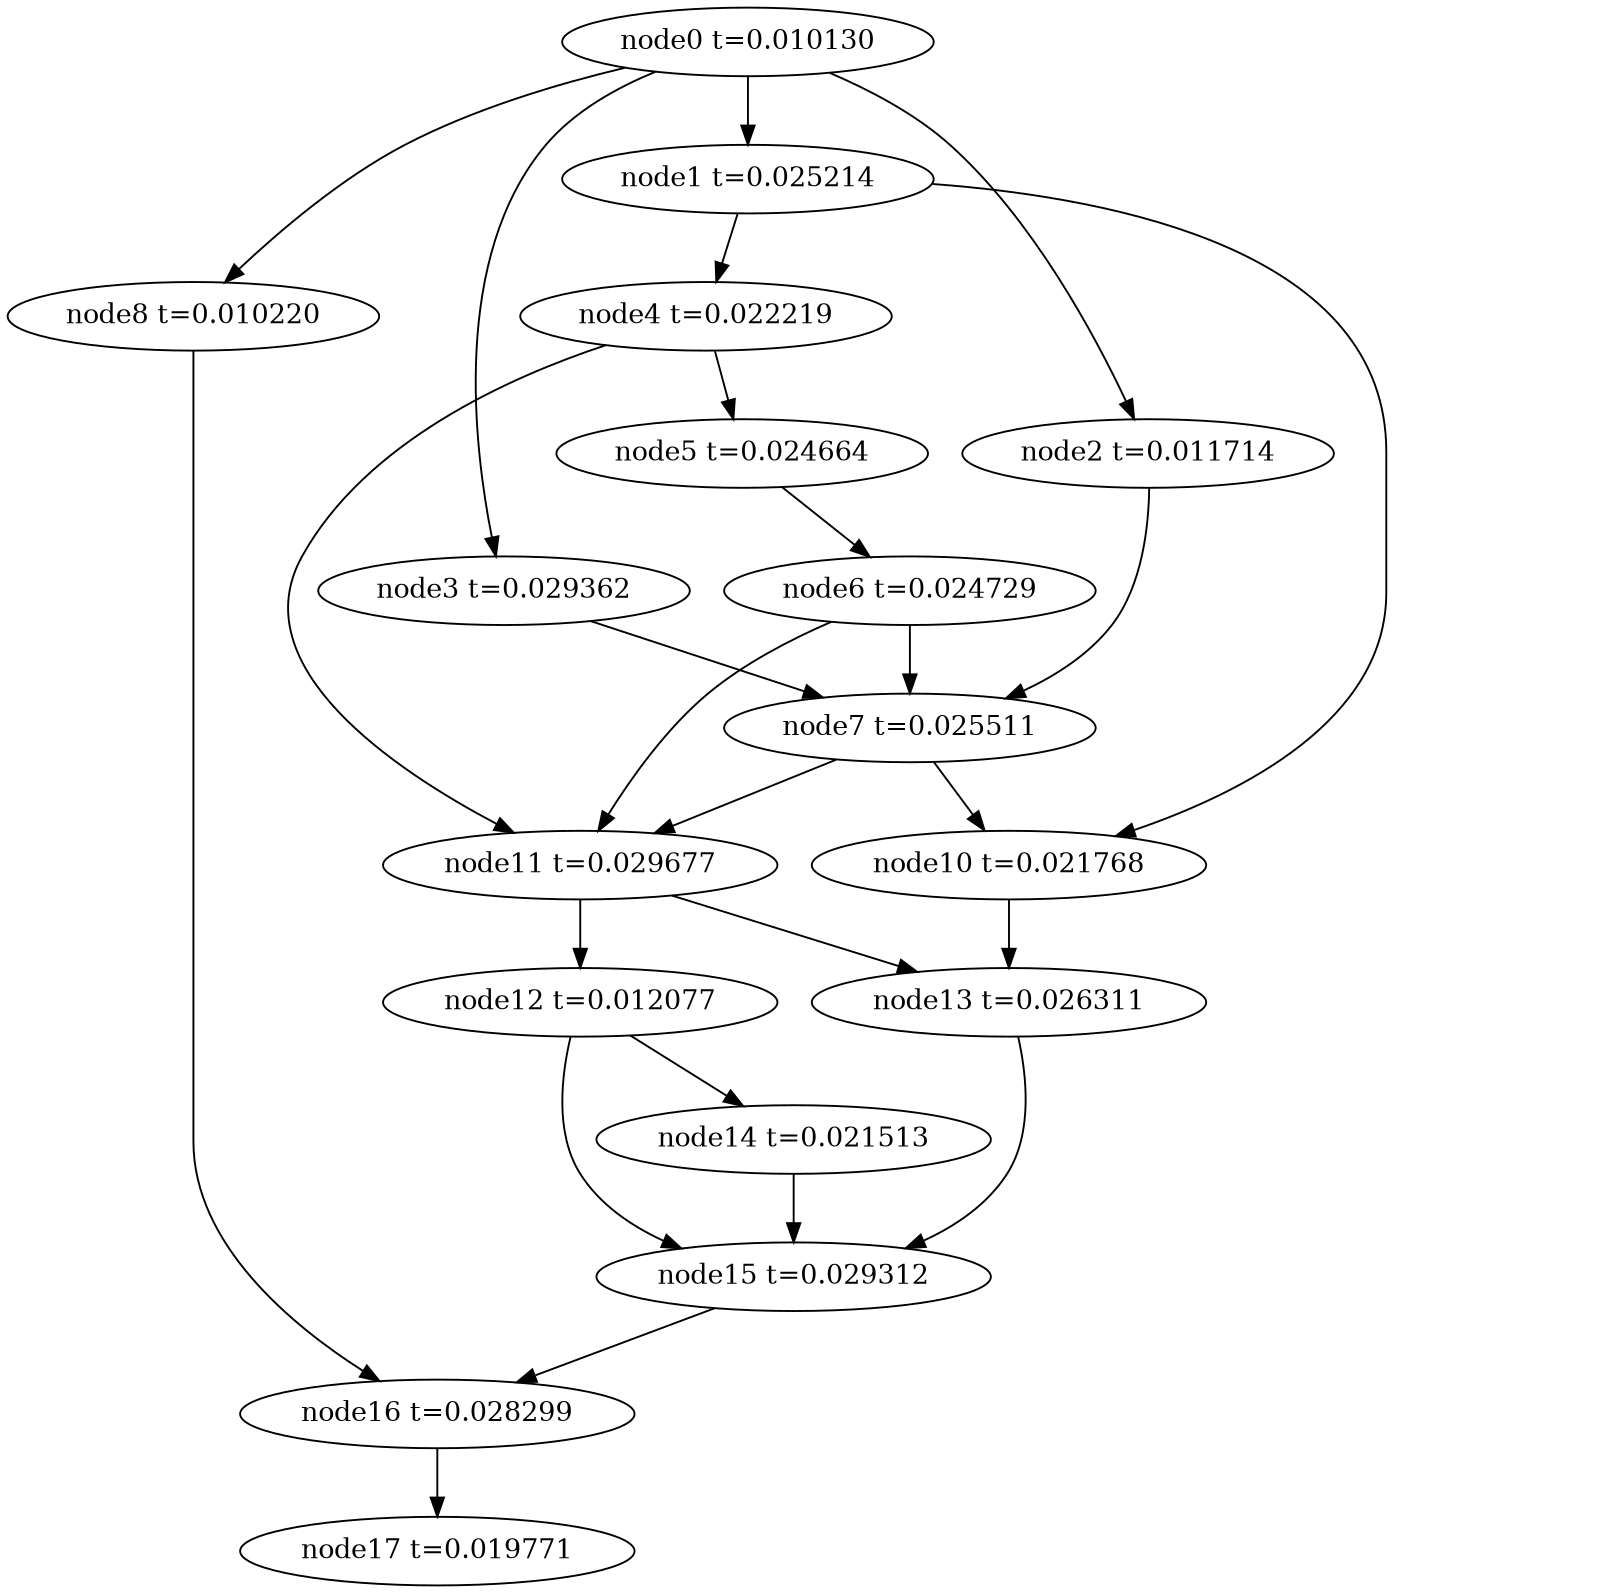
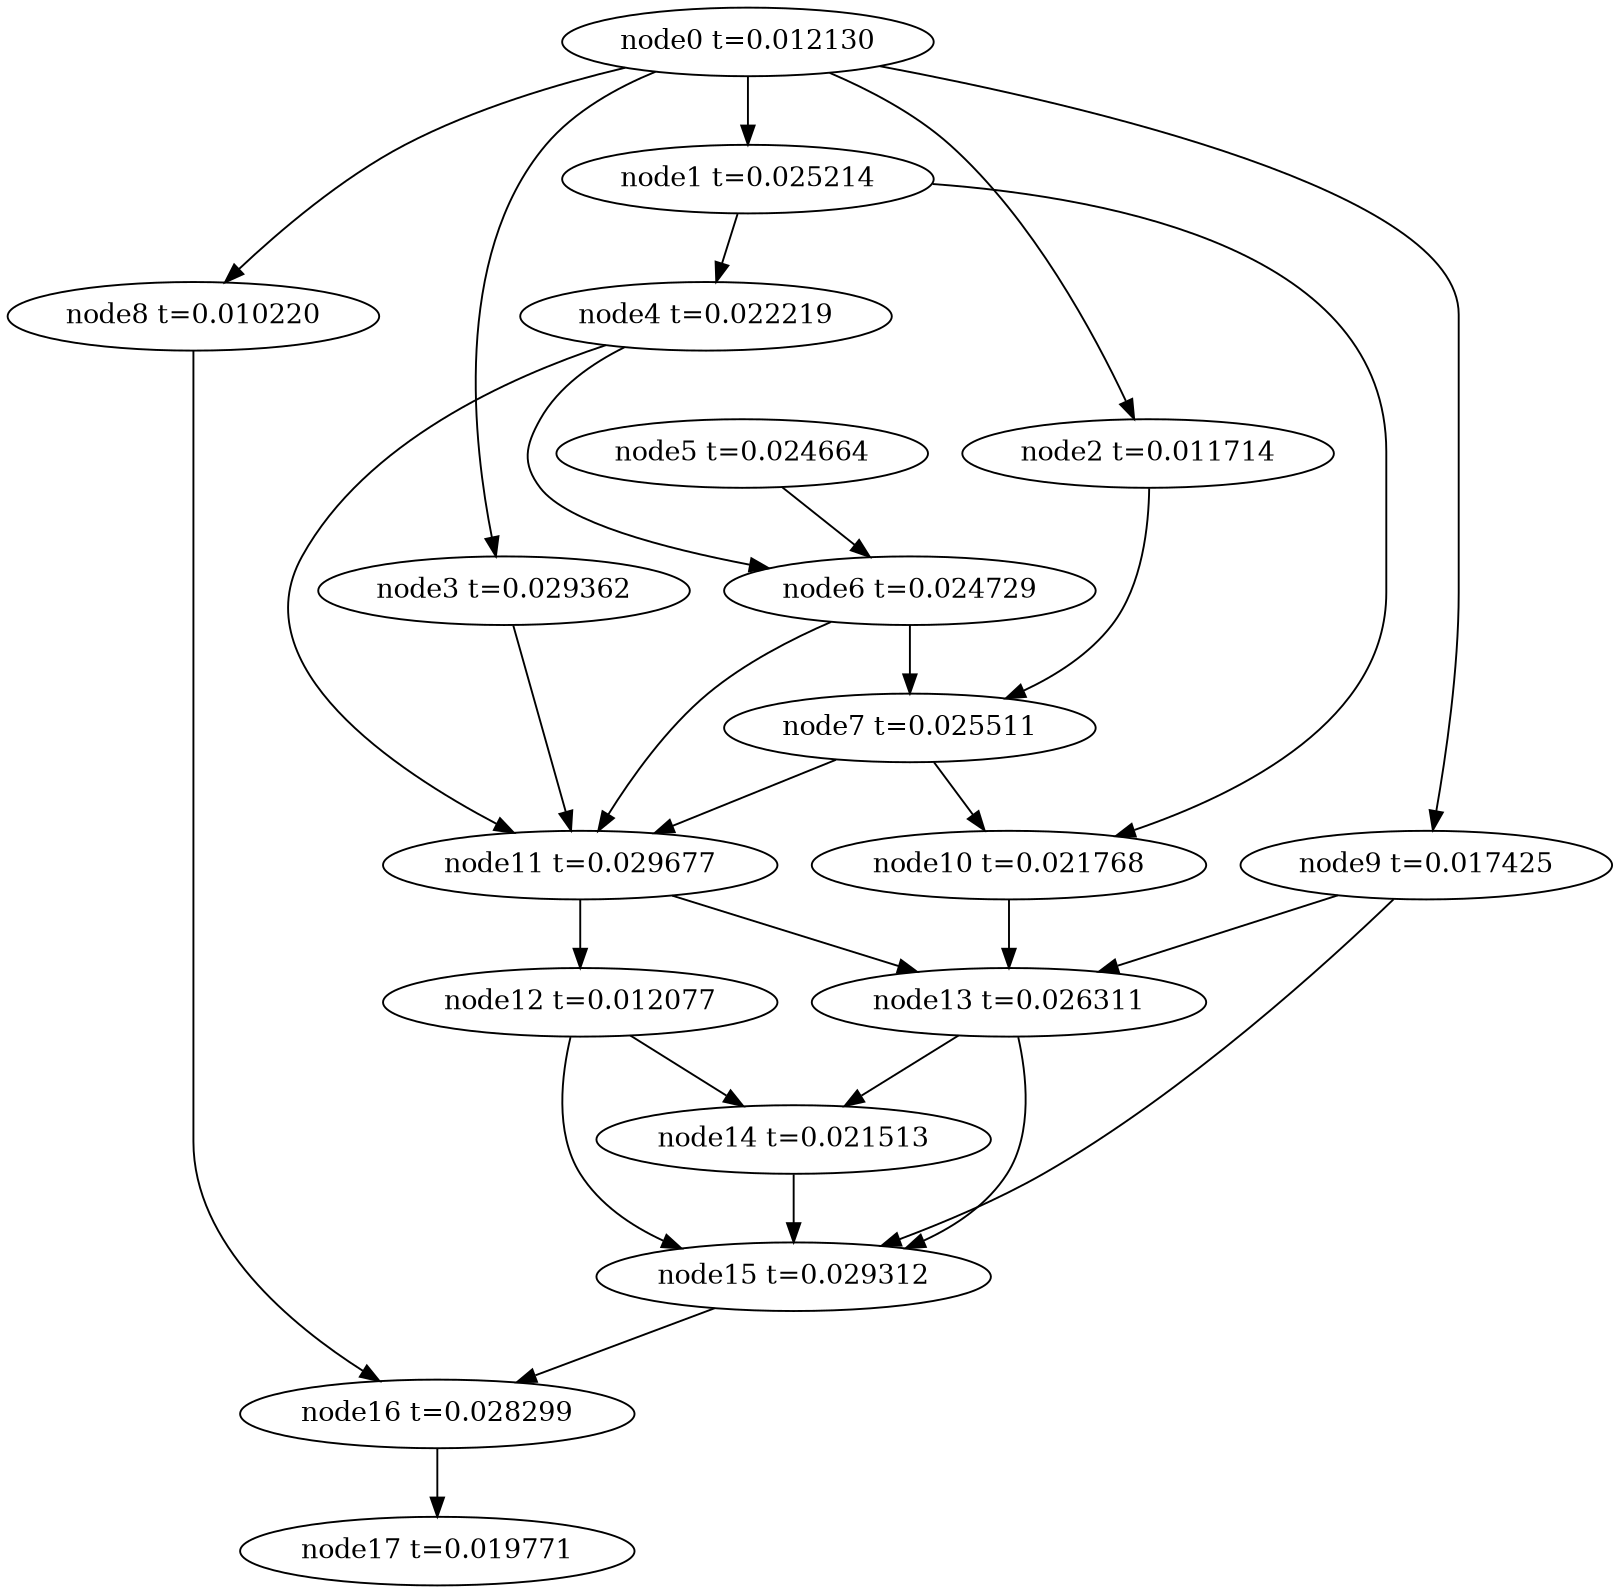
(748, 42) -> (748, 42)
(722, 376) -> (555, 501)
(698, 656) -> (539, 719)
none -> (1426, 865)
none -> (910, 1066)
